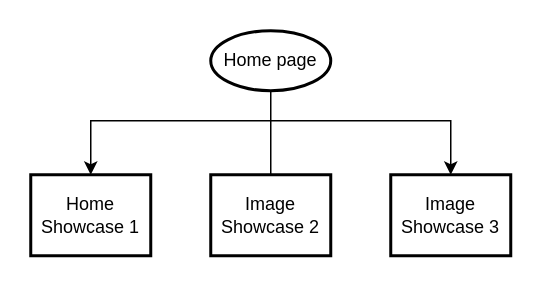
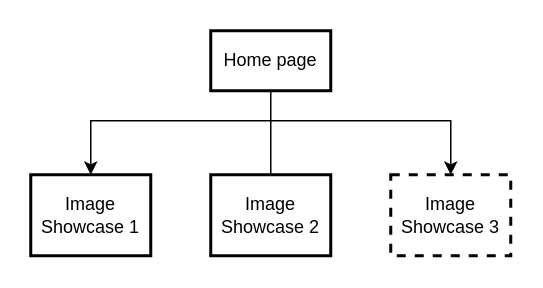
(271, 61) -> (271, 61)
(91, 215) -> (91, 215)
(451, 215) -> (451, 215)
